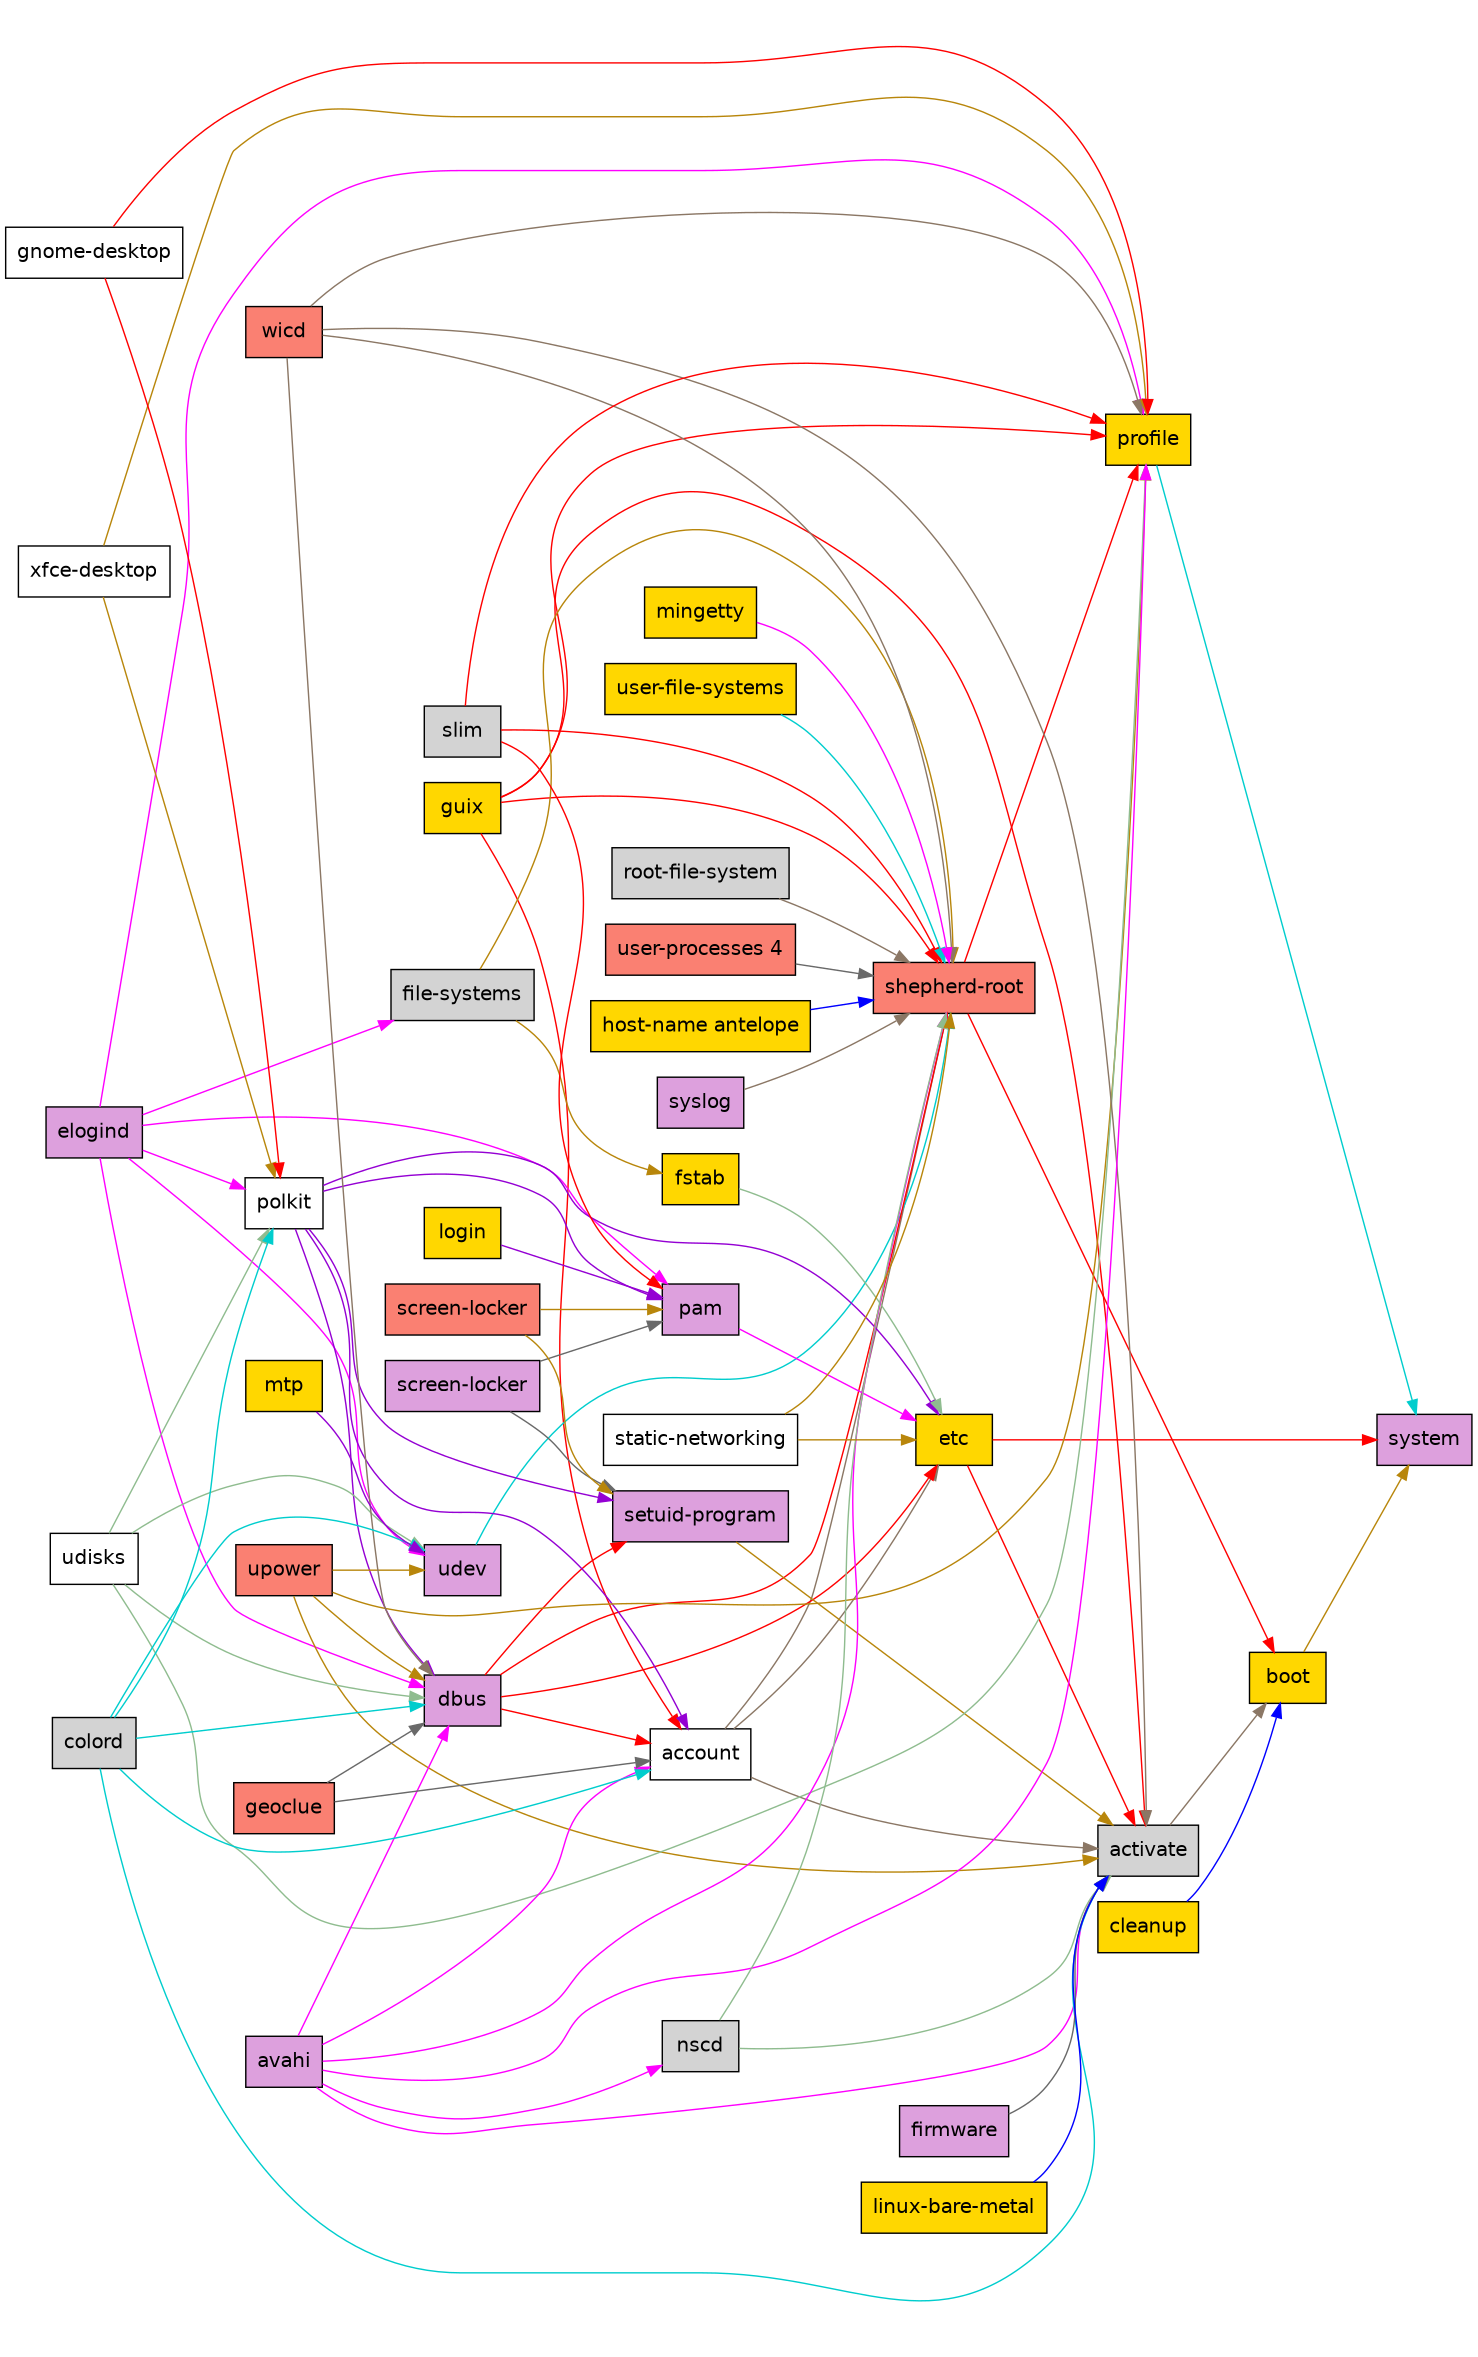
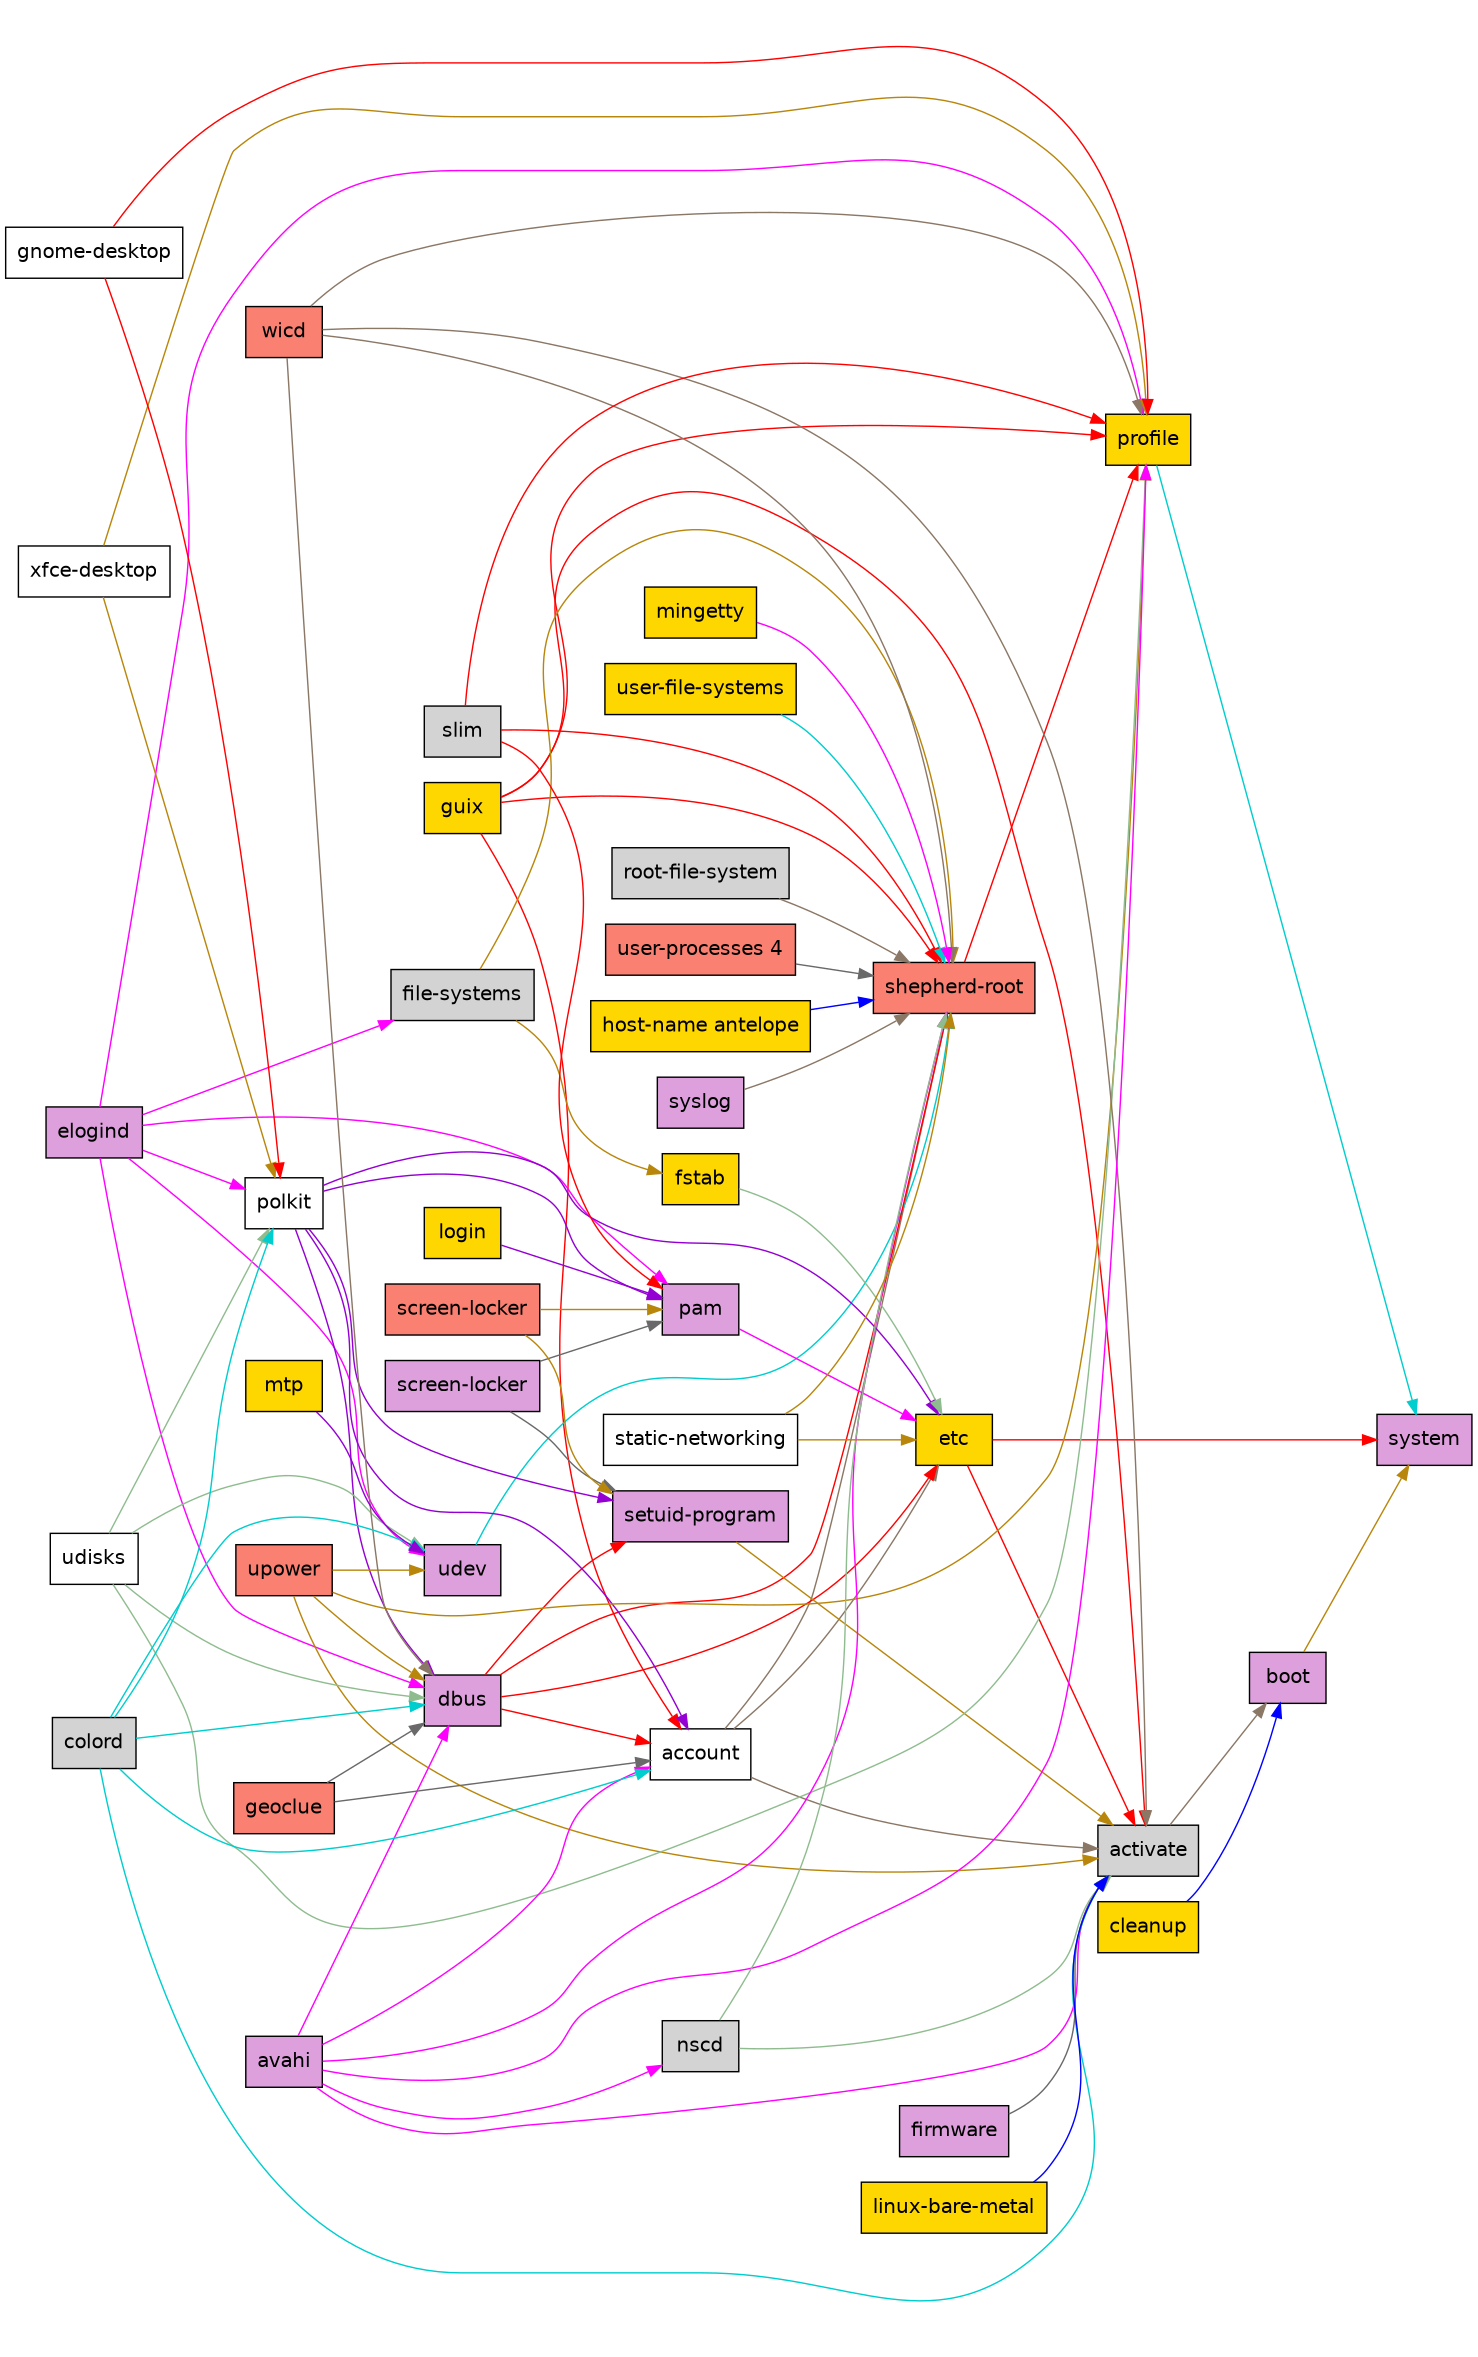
(1118, 1326) -> none
(1288, 1678) -> (1288, 1678)
